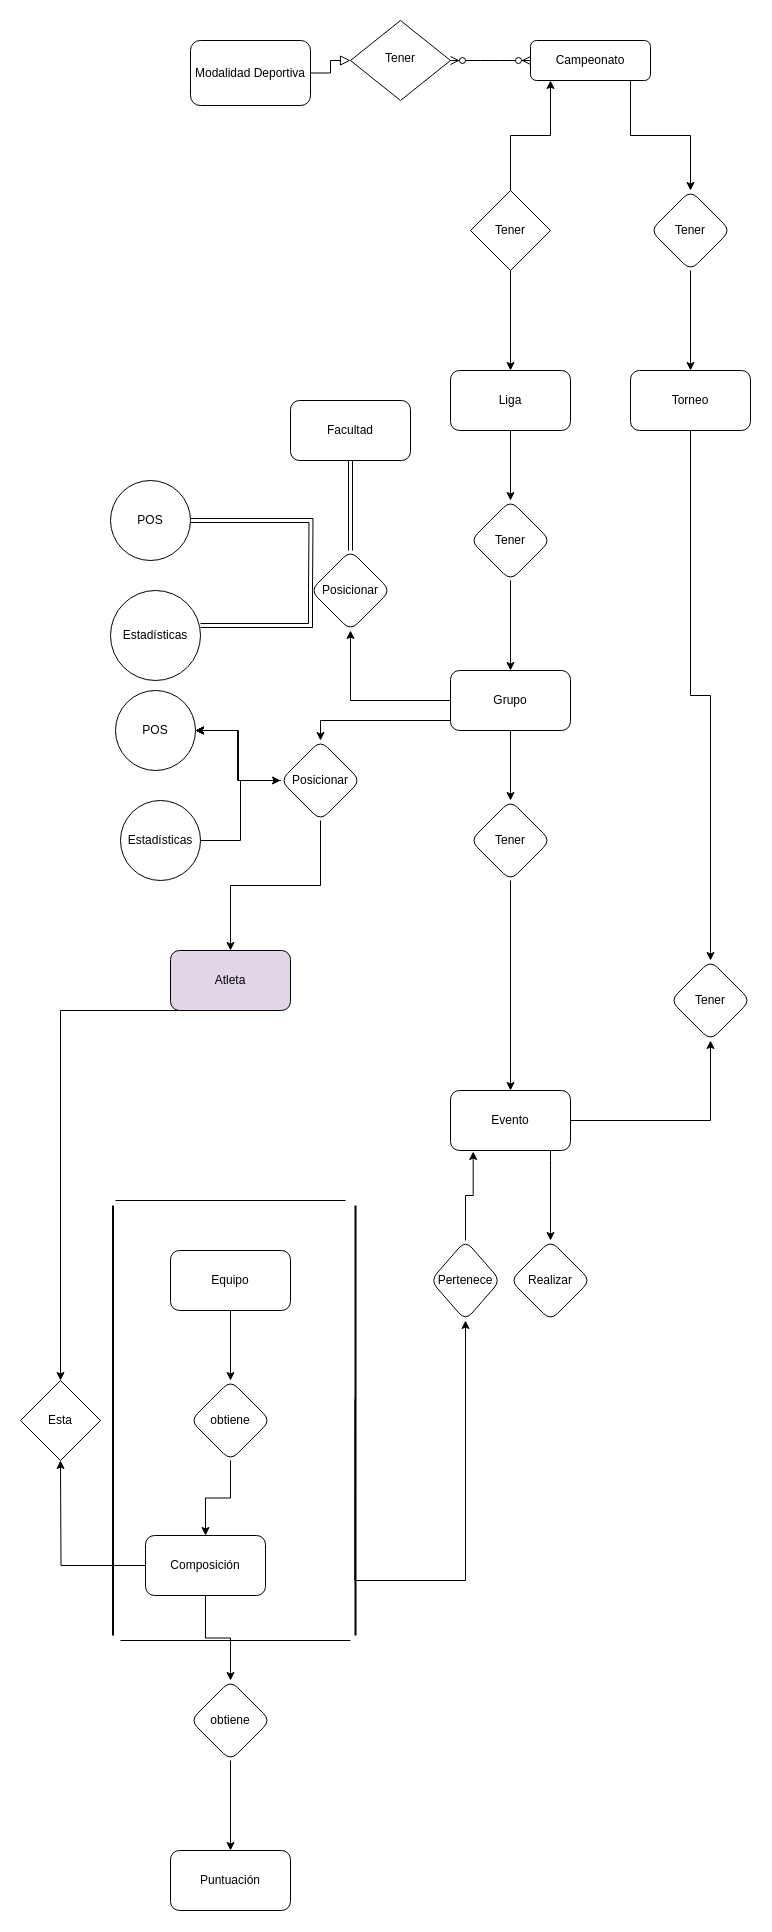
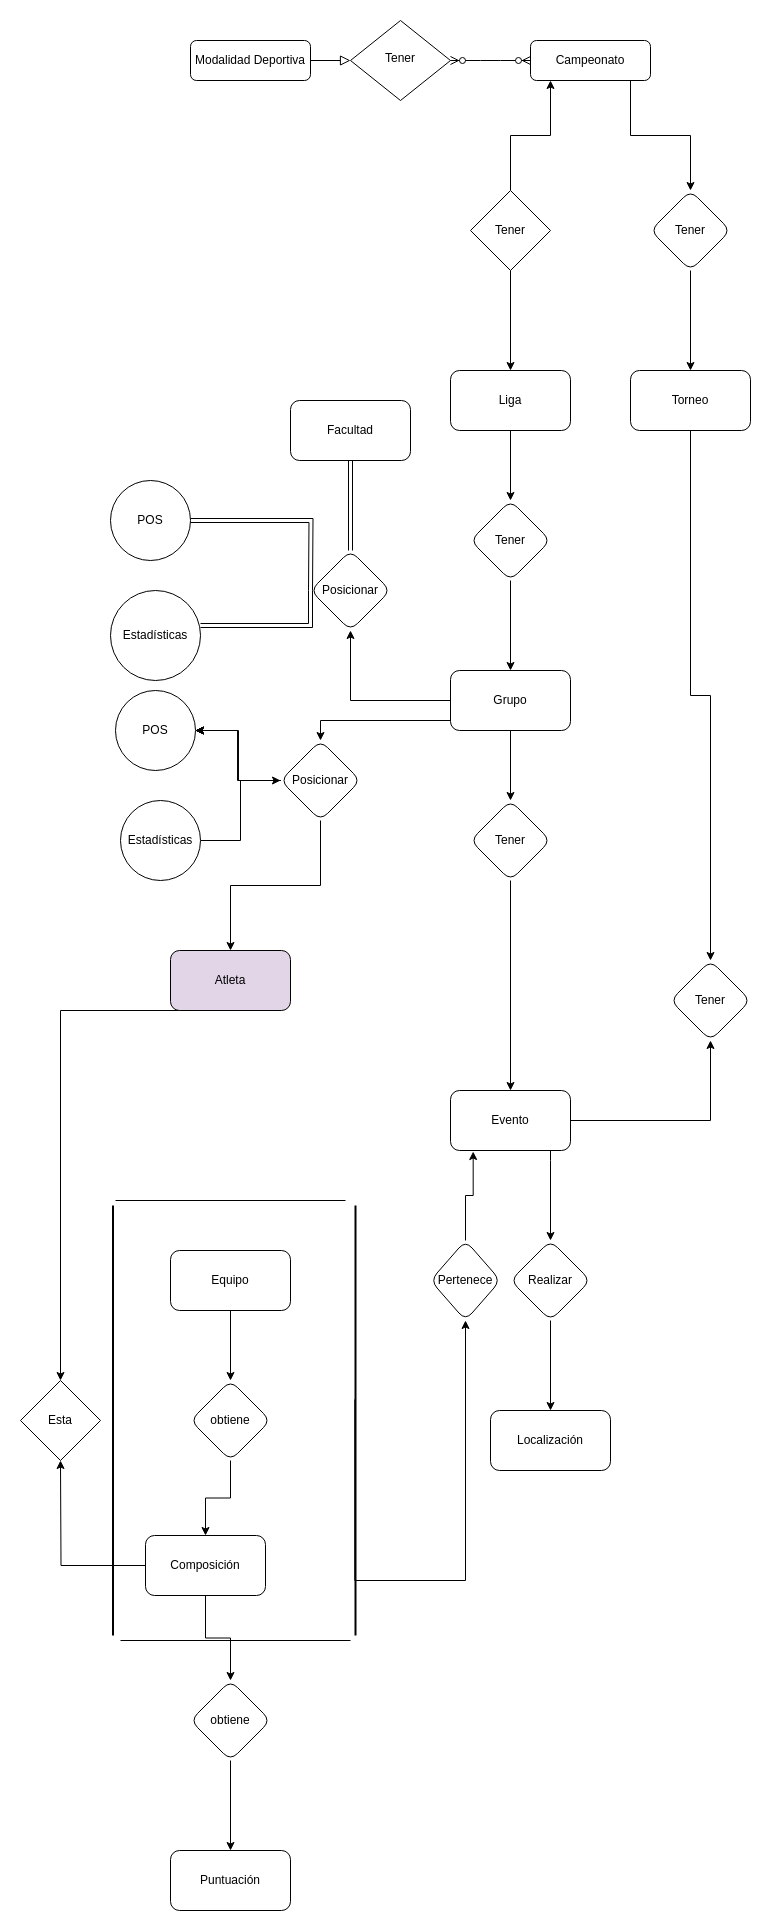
(251, 73) -> (251, 61)
none -> (551, 1362)
none -> (551, 1441)
